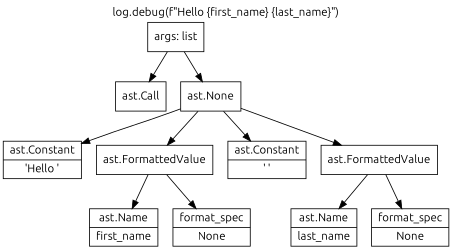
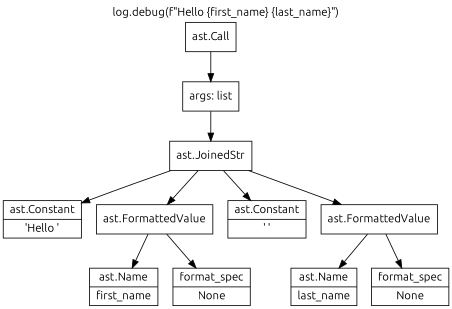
(160, 63) -> (211, 63)
(211, 96) -> (211, 156)
